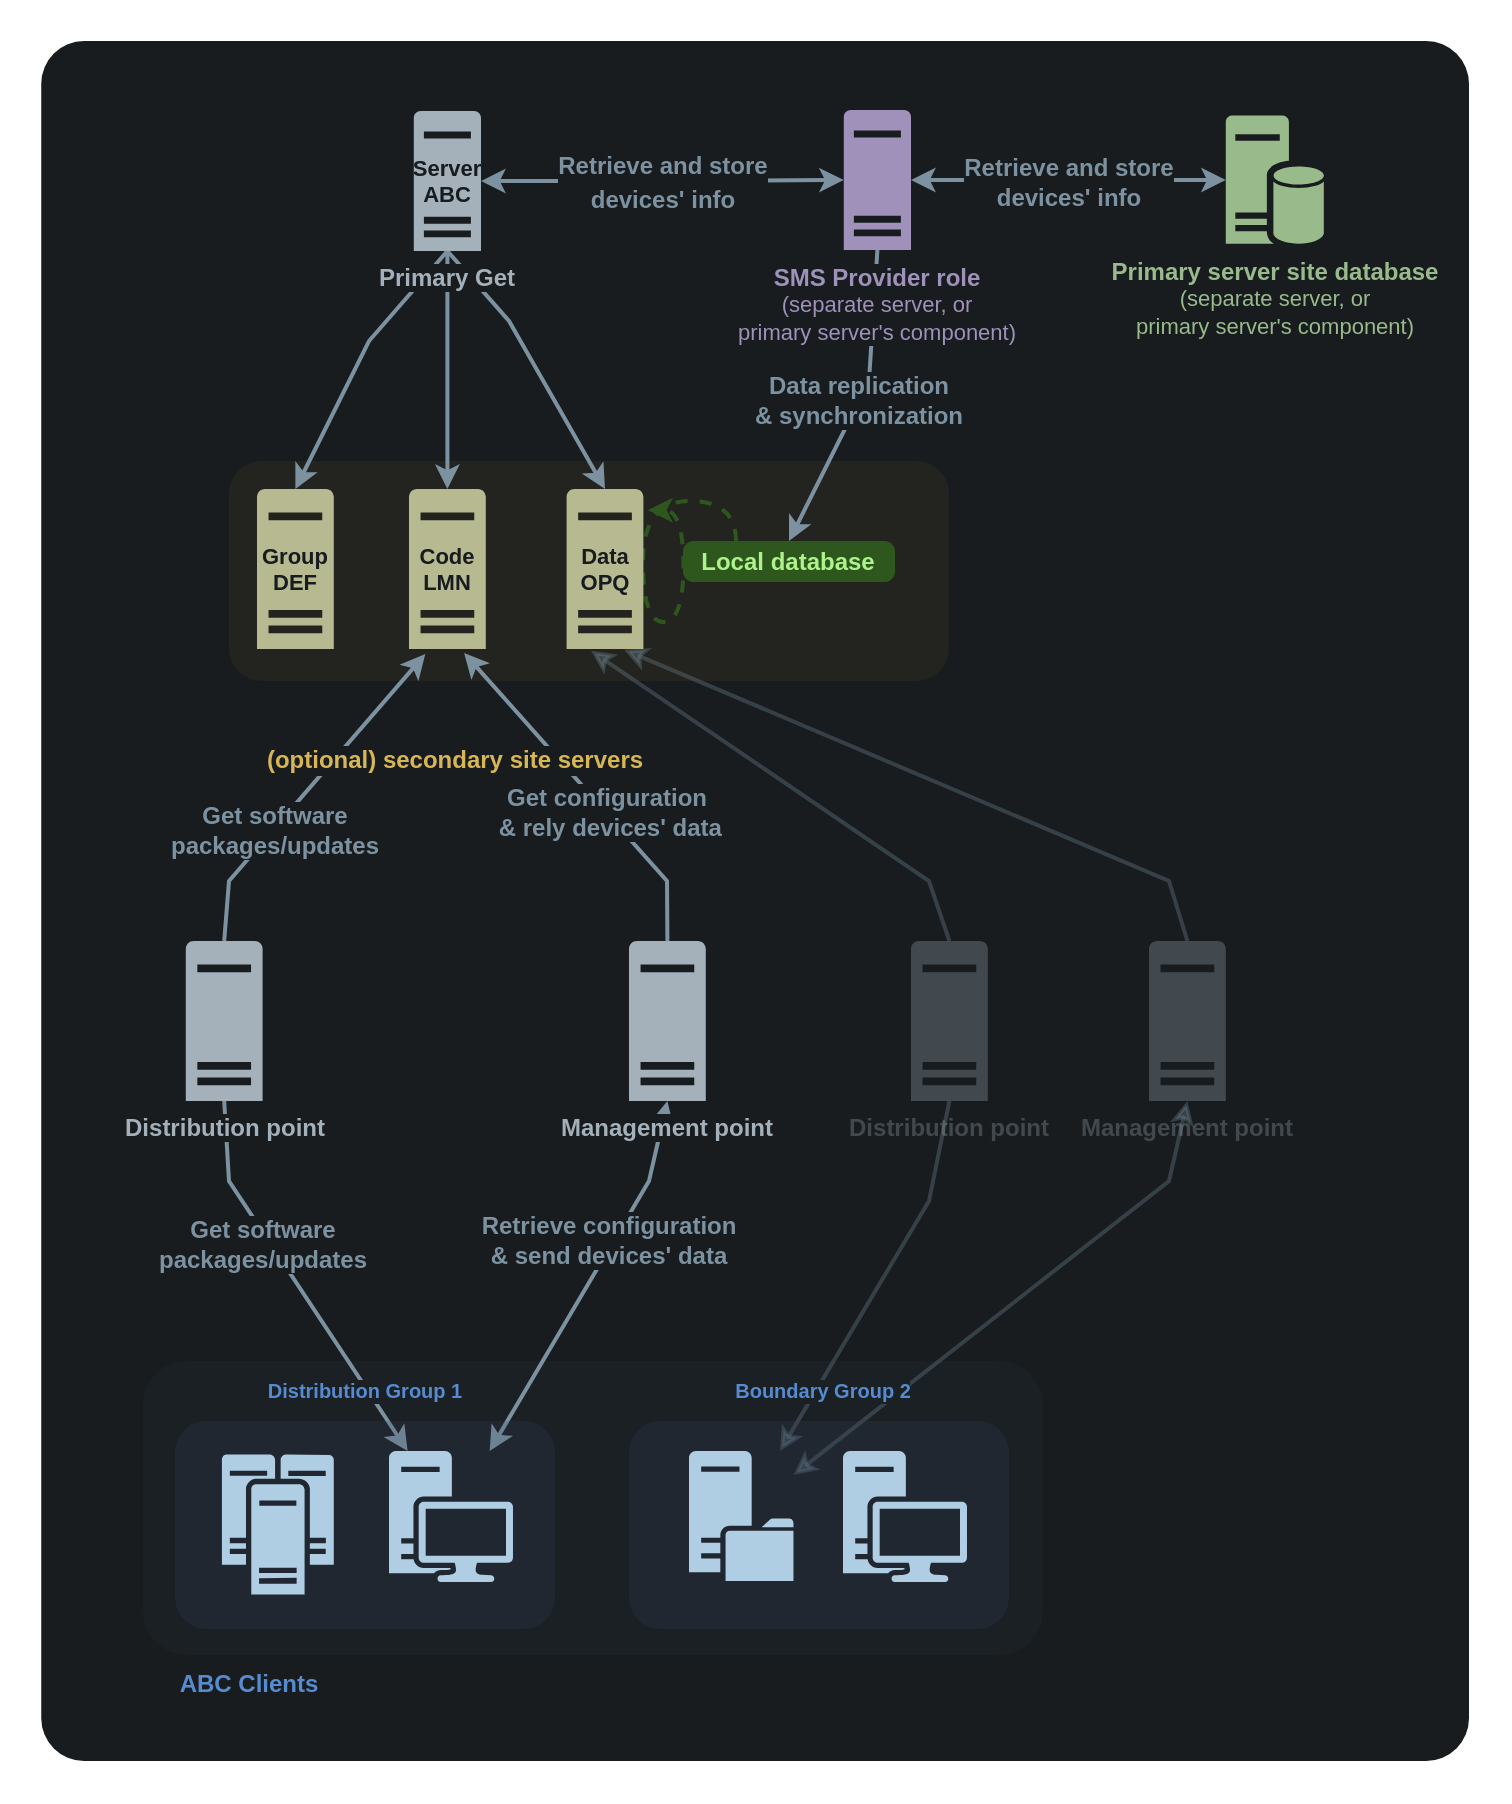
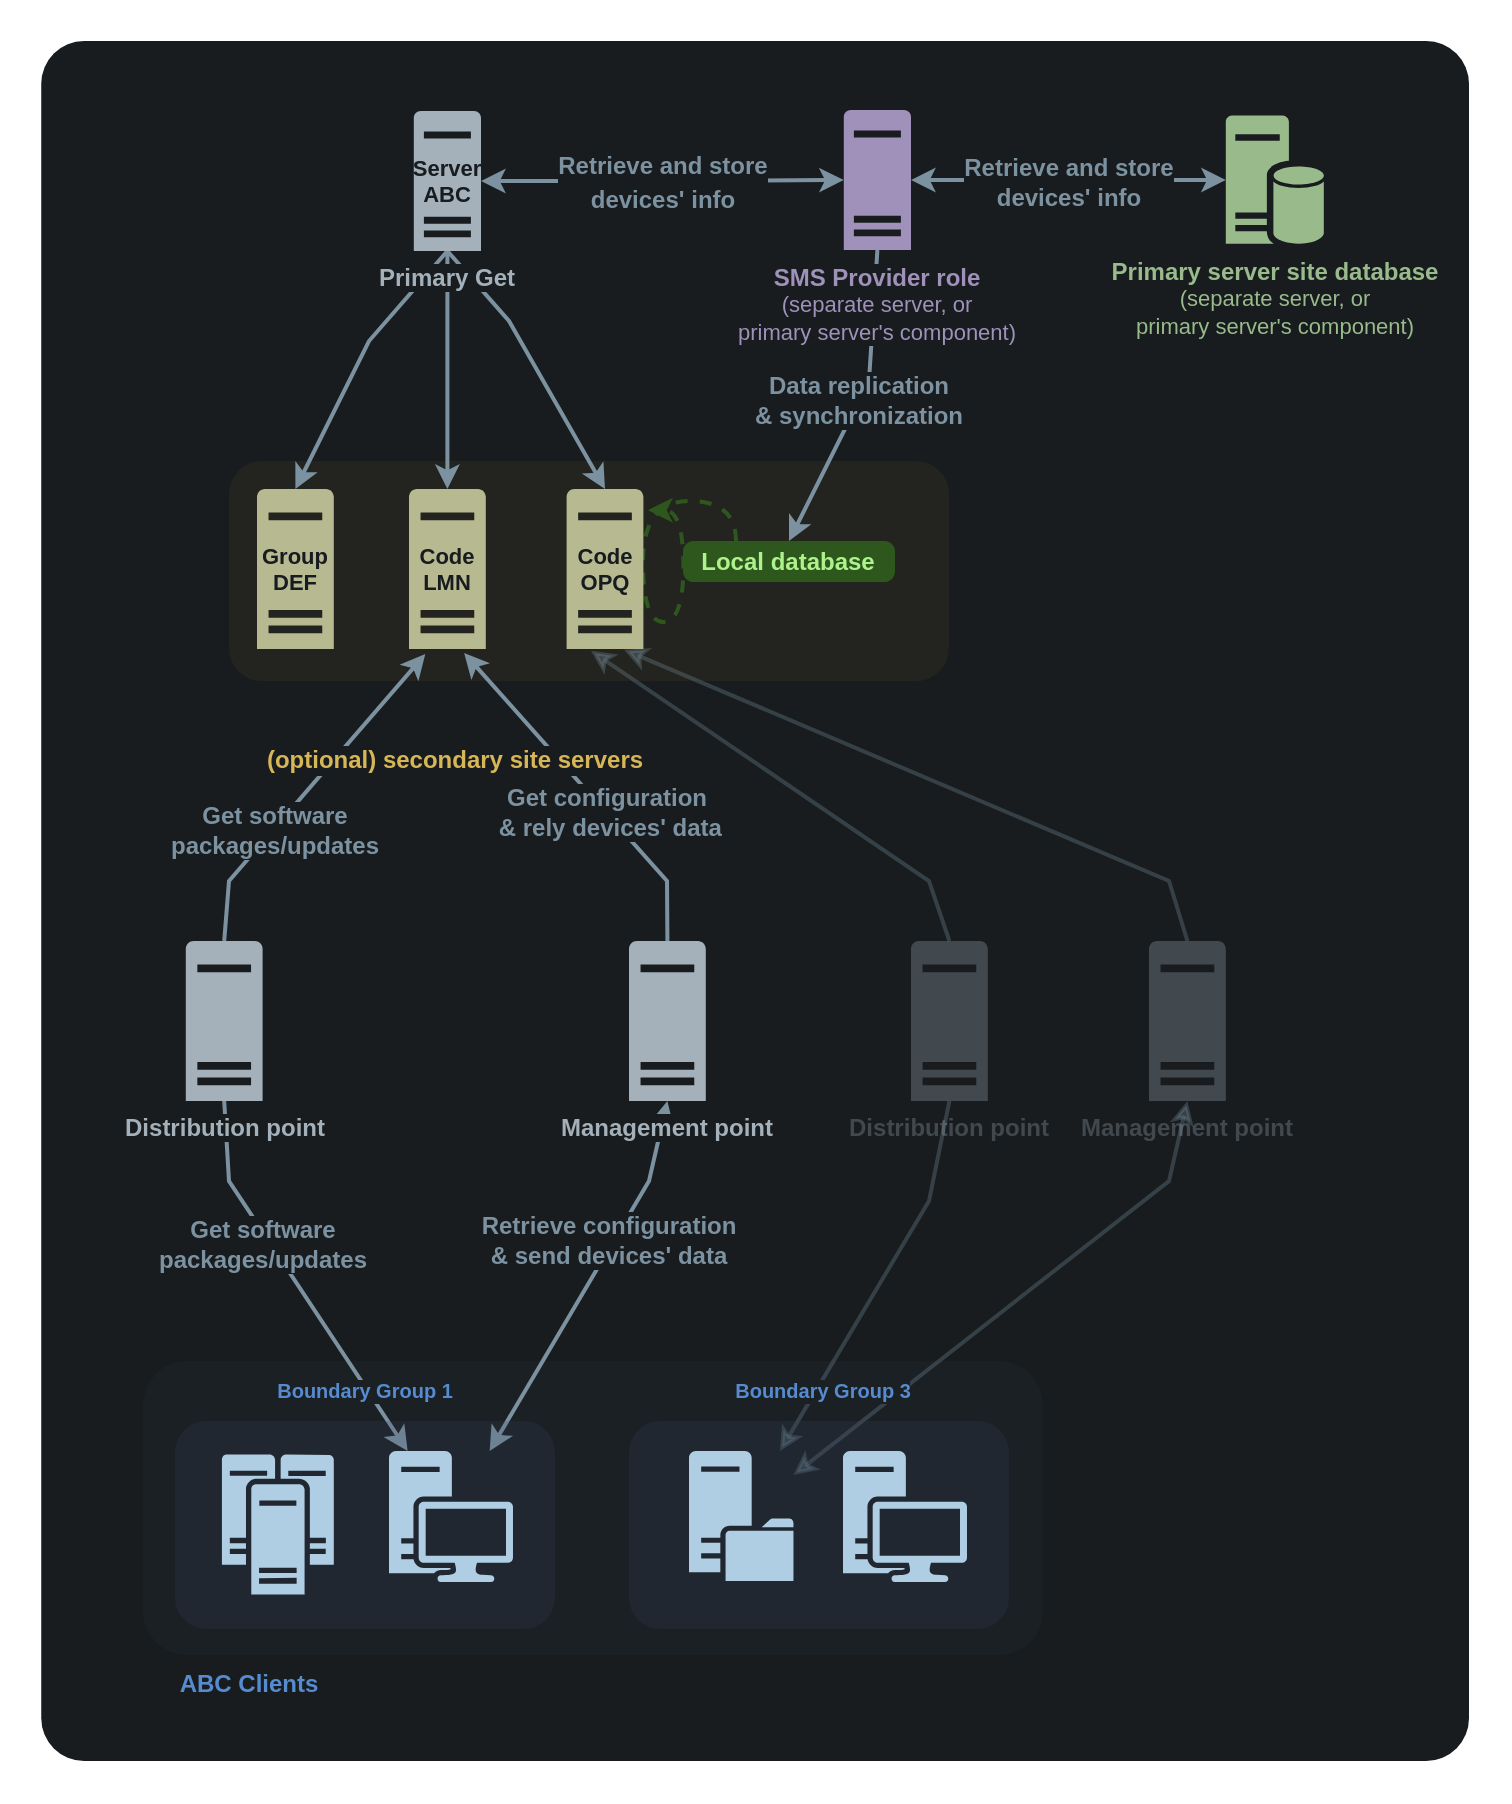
(606, 569) -> (606, 569)
(366, 1391) -> (366, 1391)
(824, 1391) -> (824, 1391)
